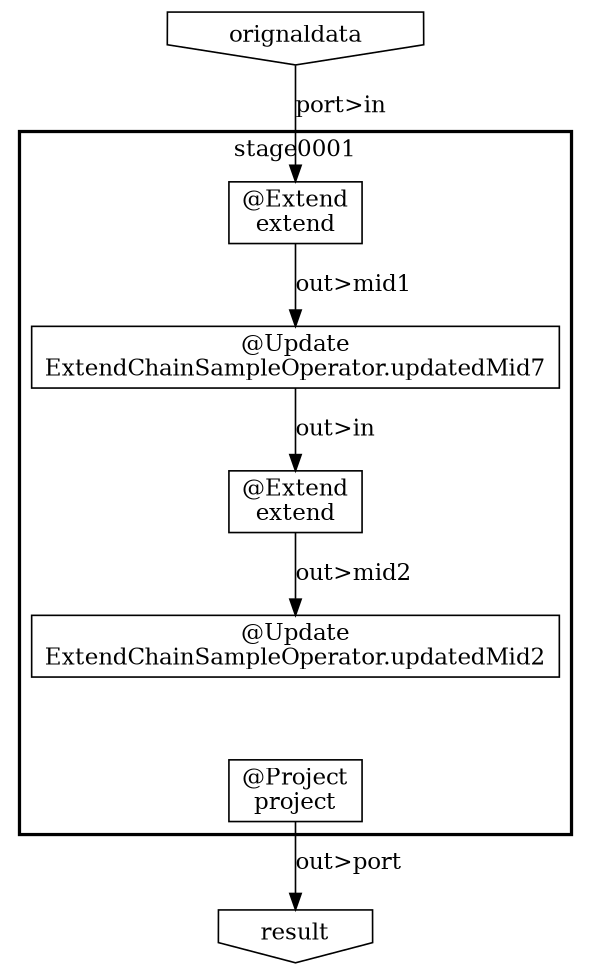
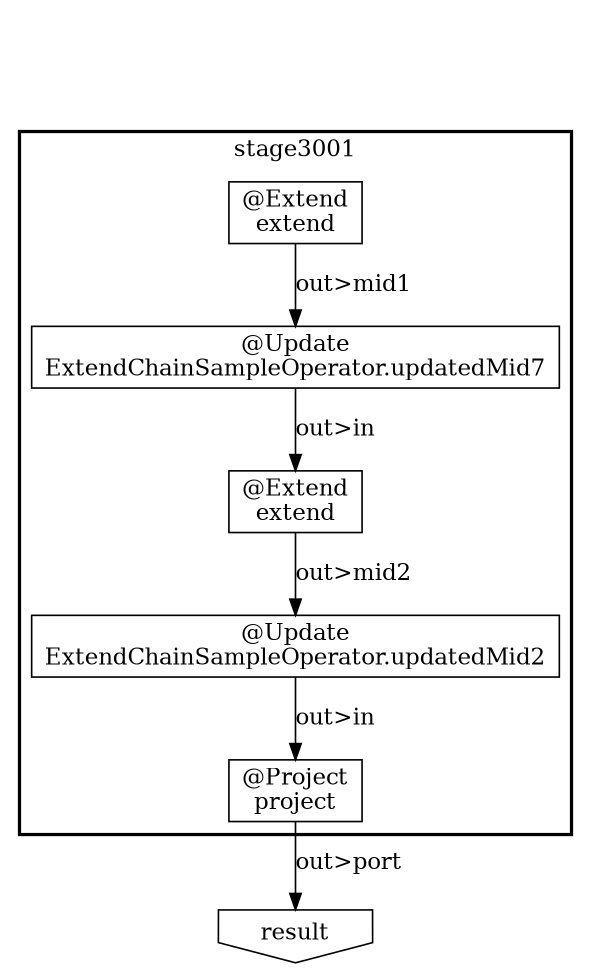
(295, 36) -> none
(295, 150) -> (295, 150)
none -> (295, 710)
